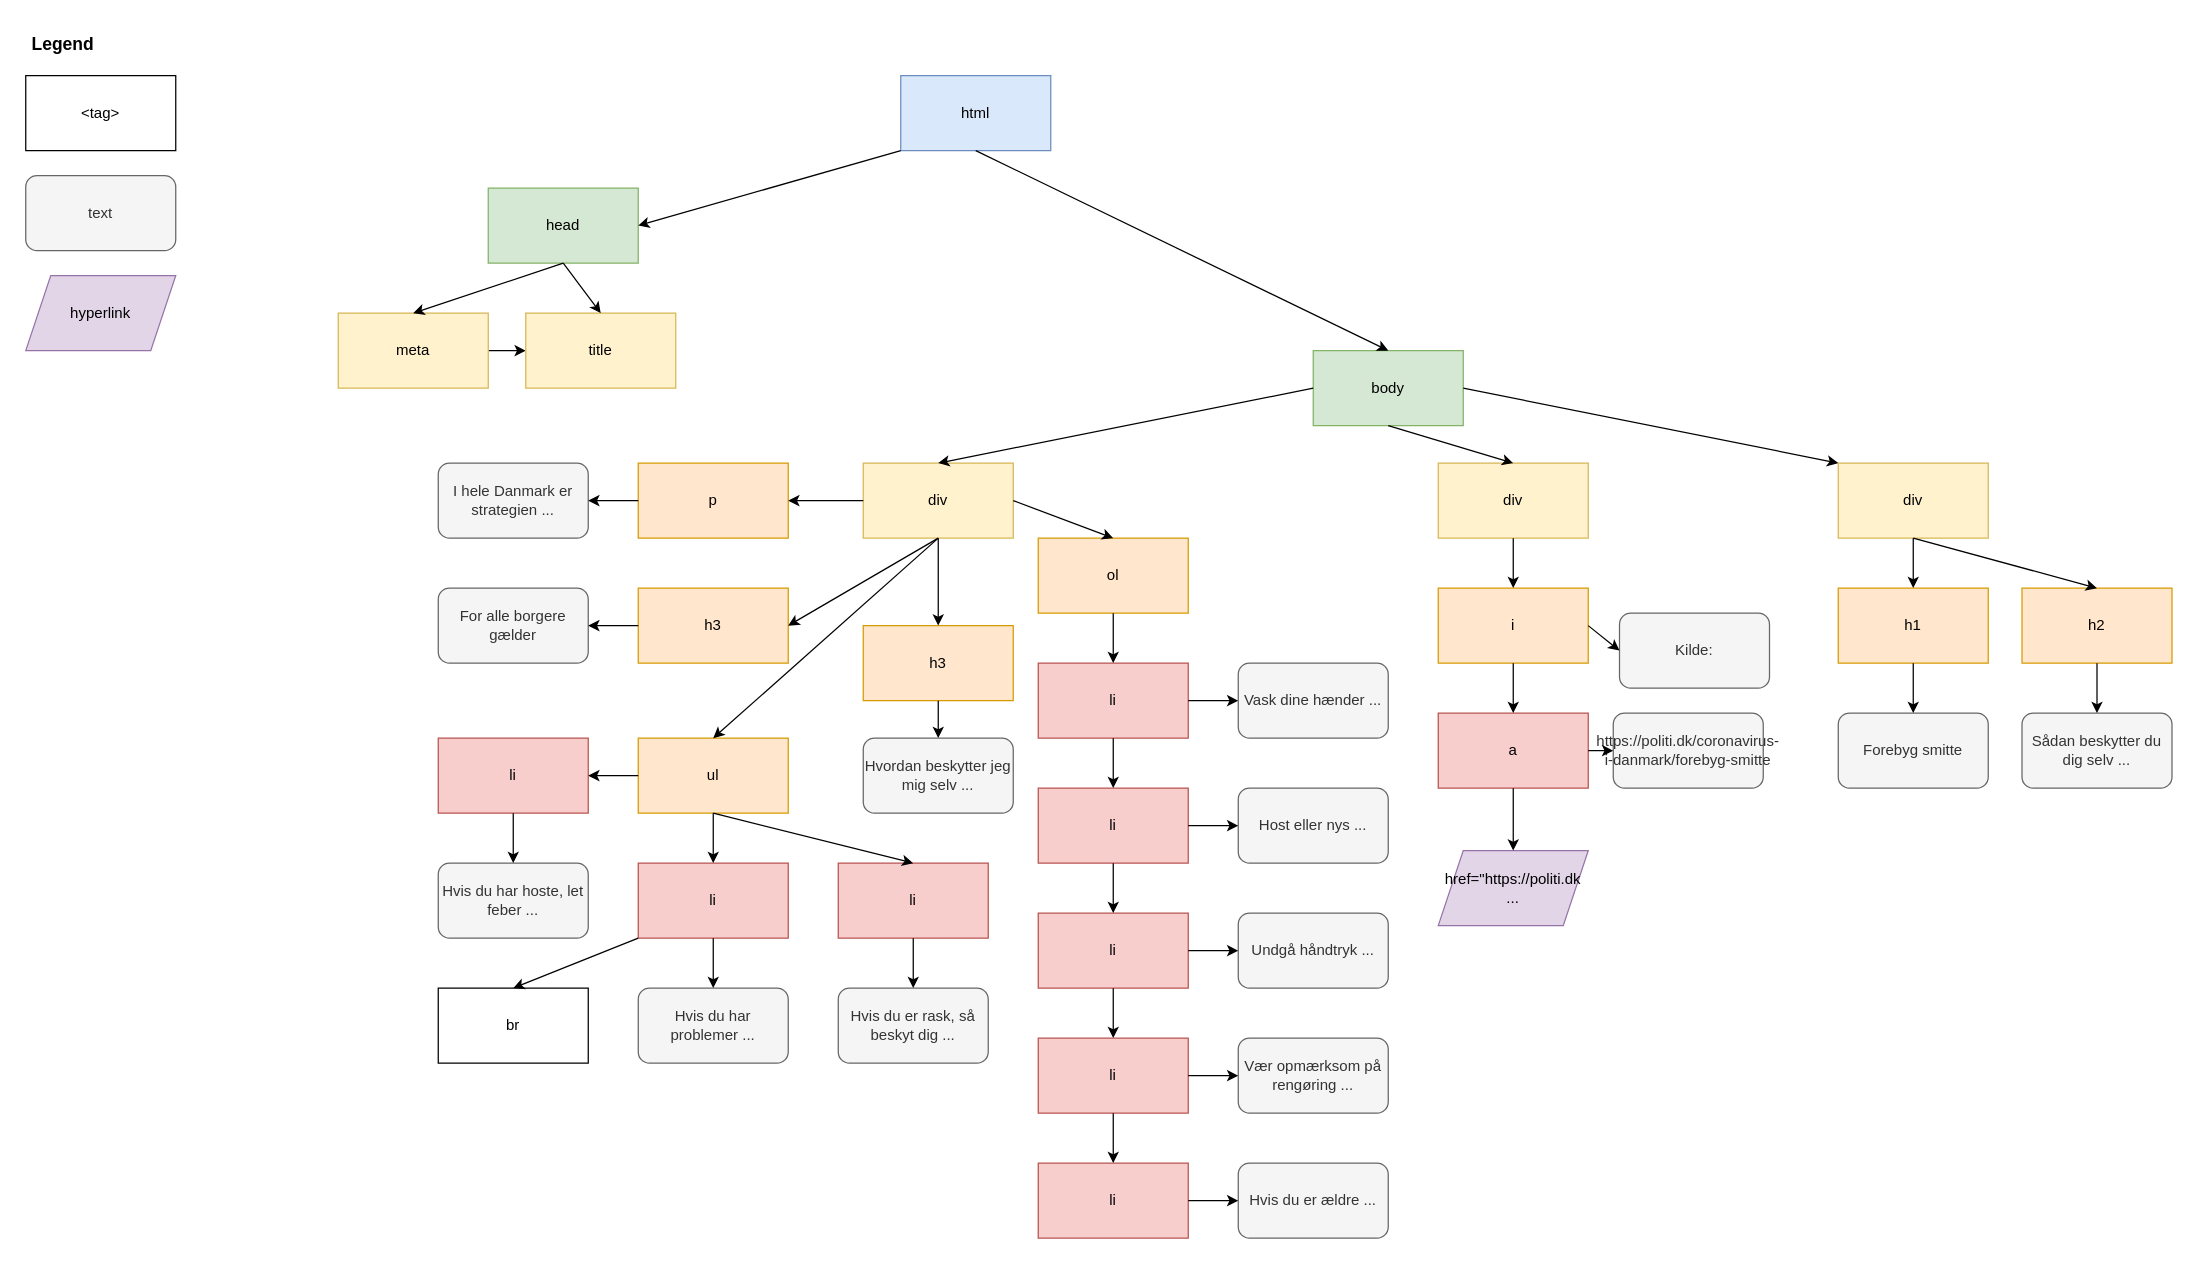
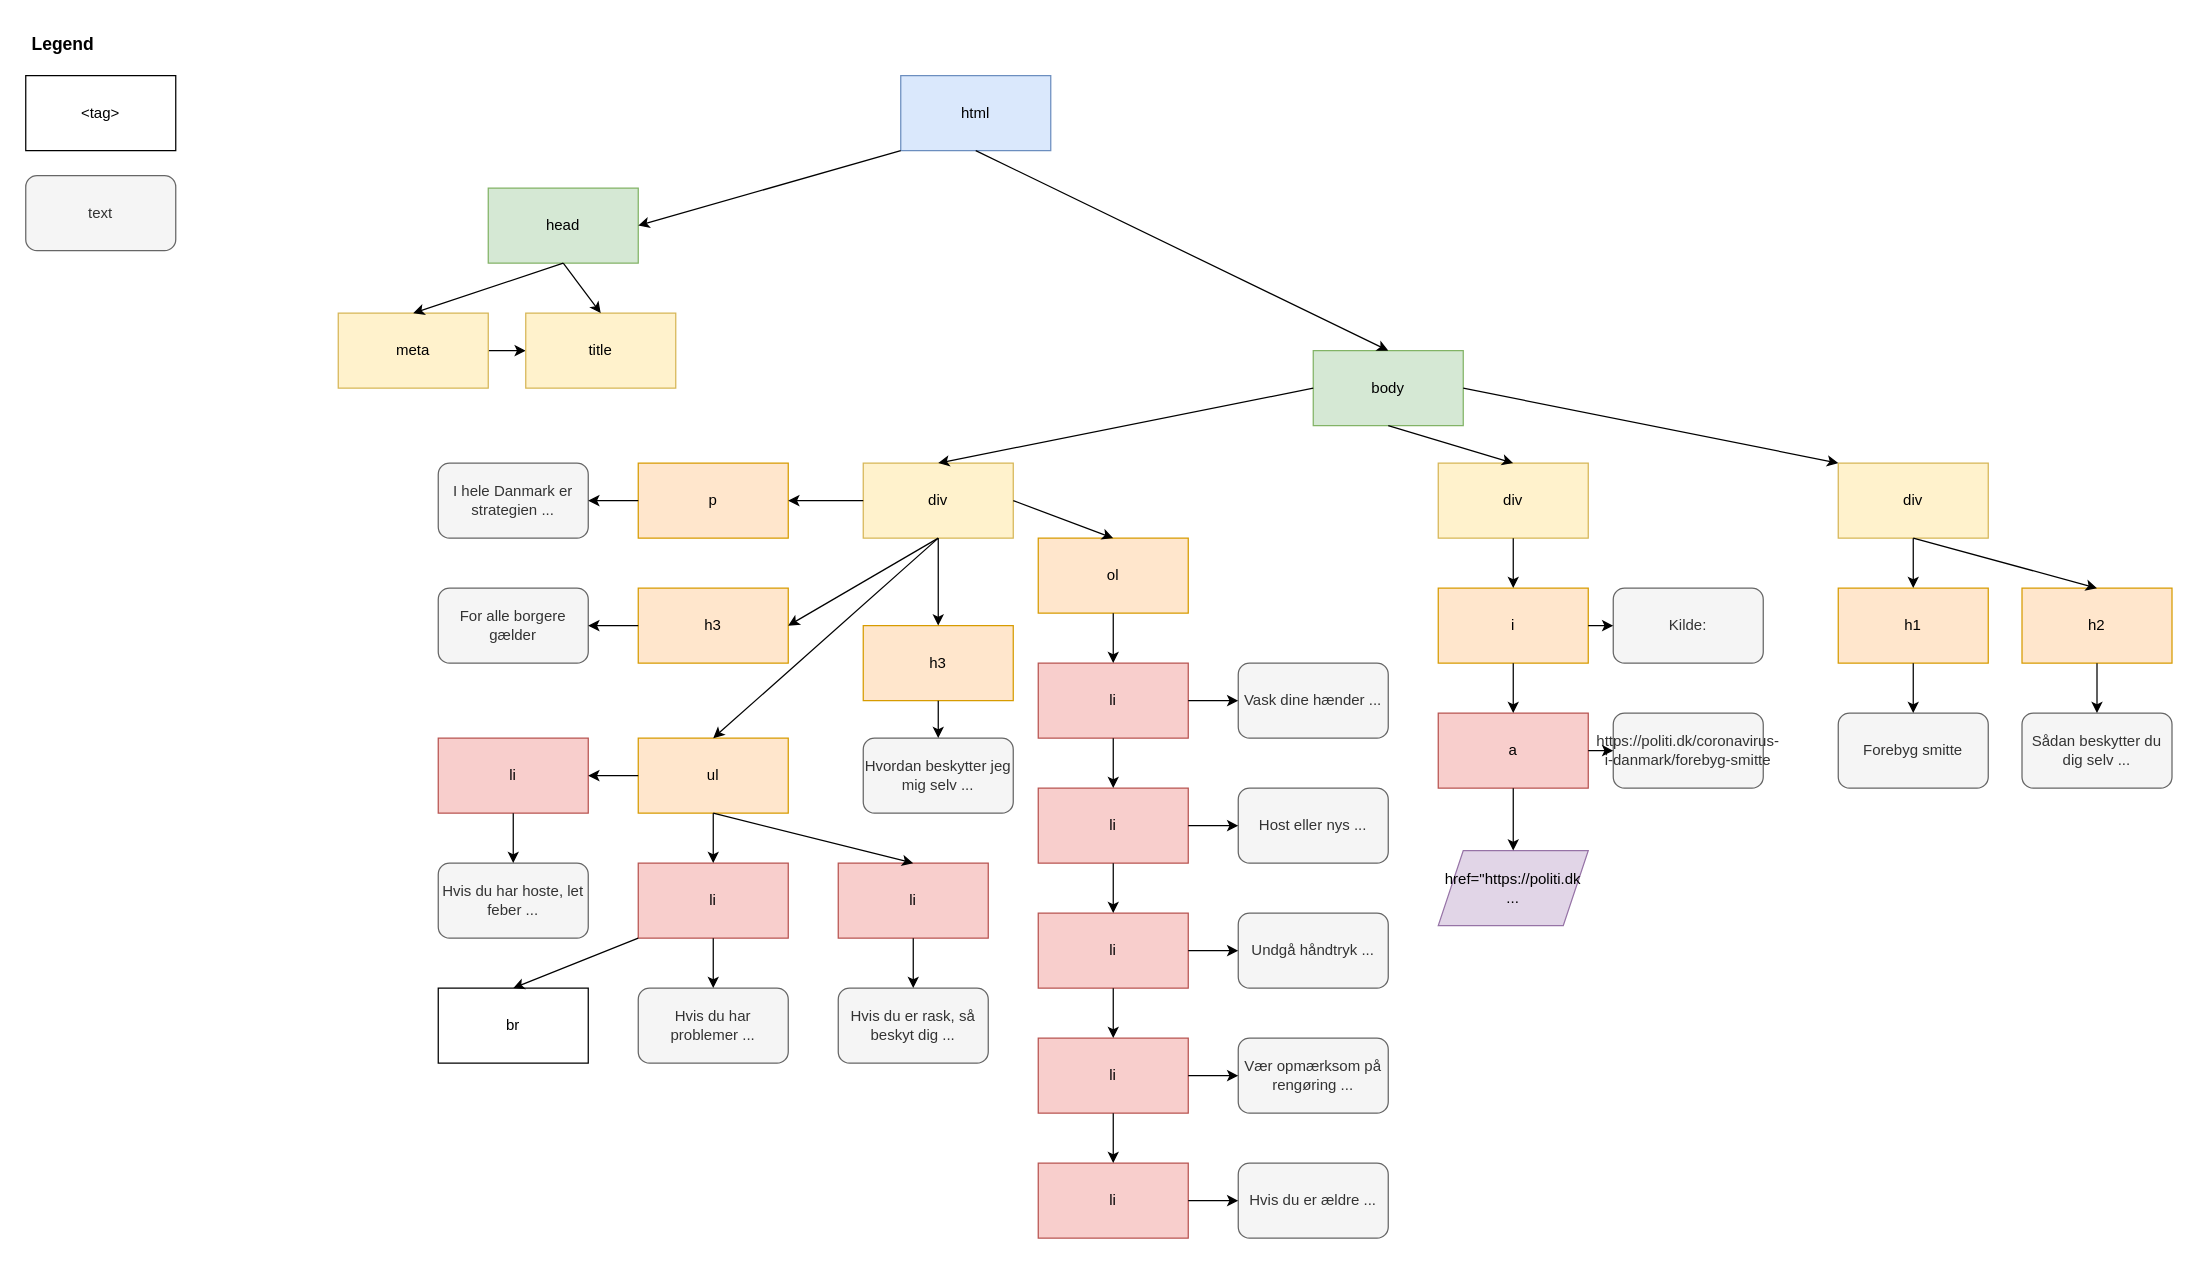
(101, 313) -> none
(1694, 651) -> (1688, 626)
